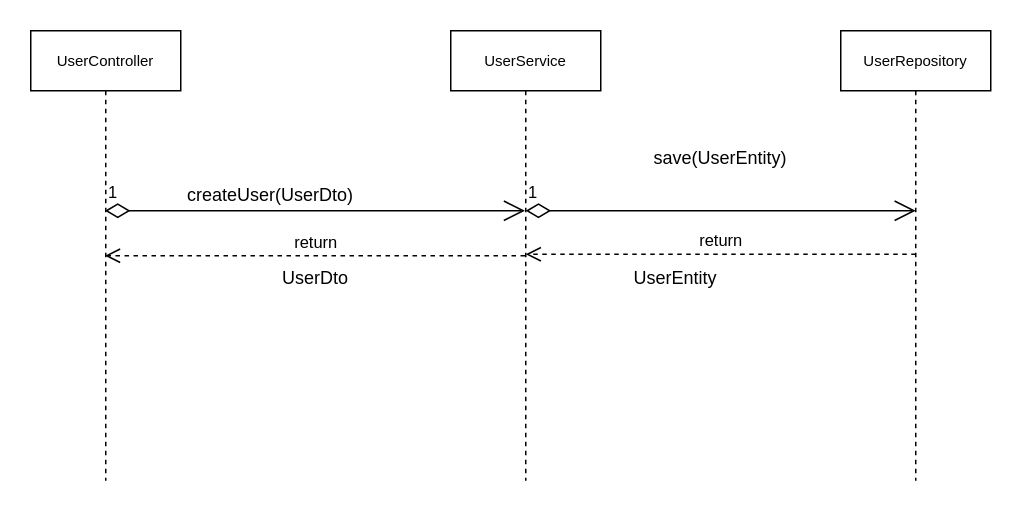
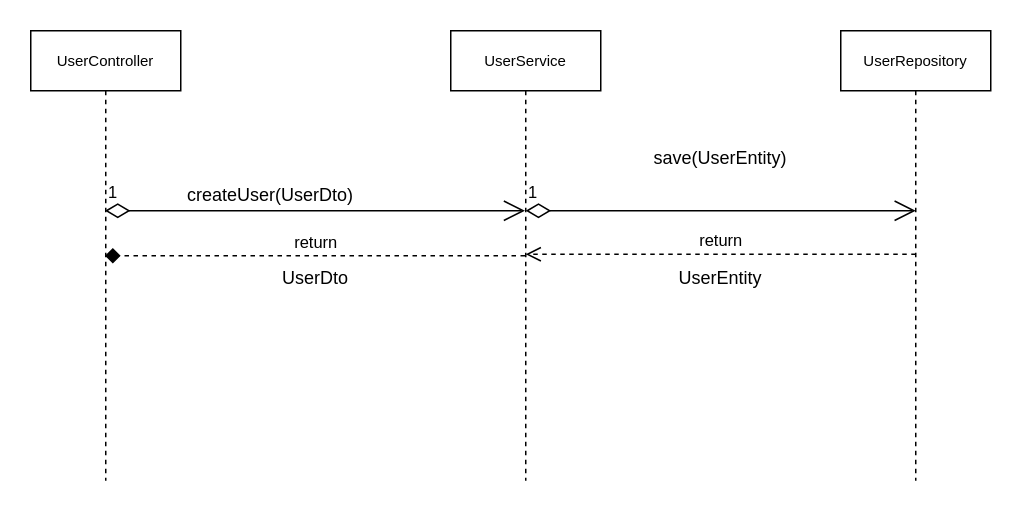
(114, 256) -> (120, 256)
(676, 278) -> (721, 278)
